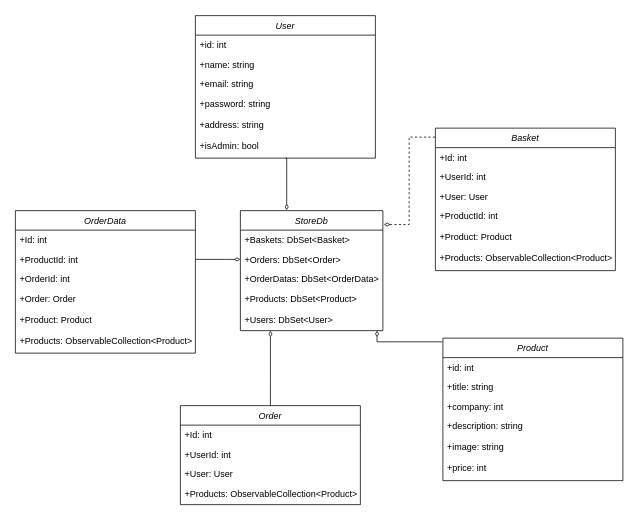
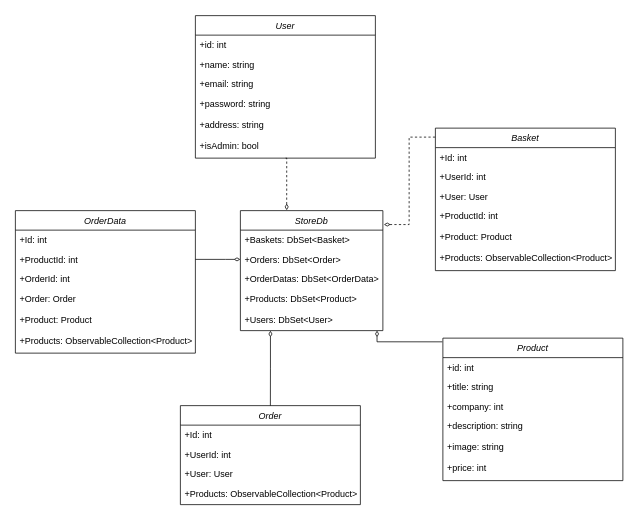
(287, 181) -> (287, 181)
